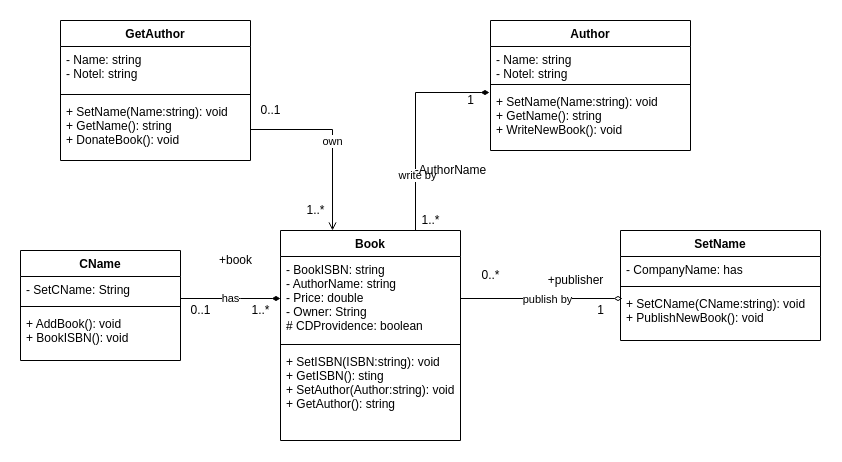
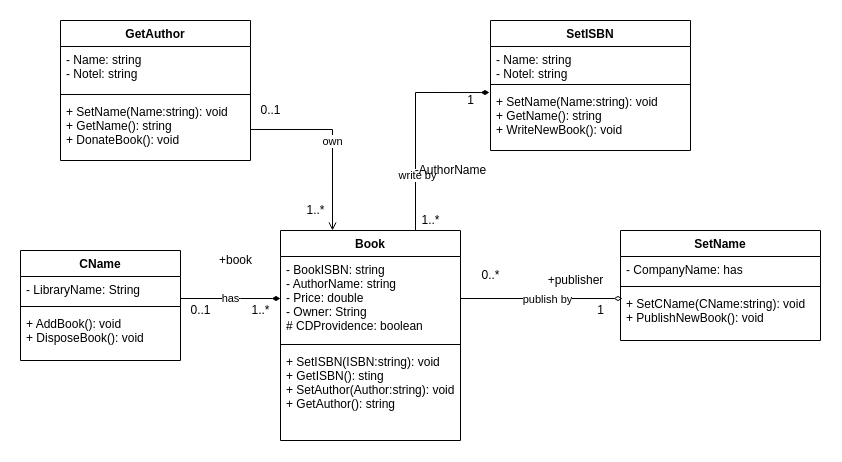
(590, 34) -> (590, 34)
(80, 290) -> (89, 290)
(77, 324) -> (77, 324)
